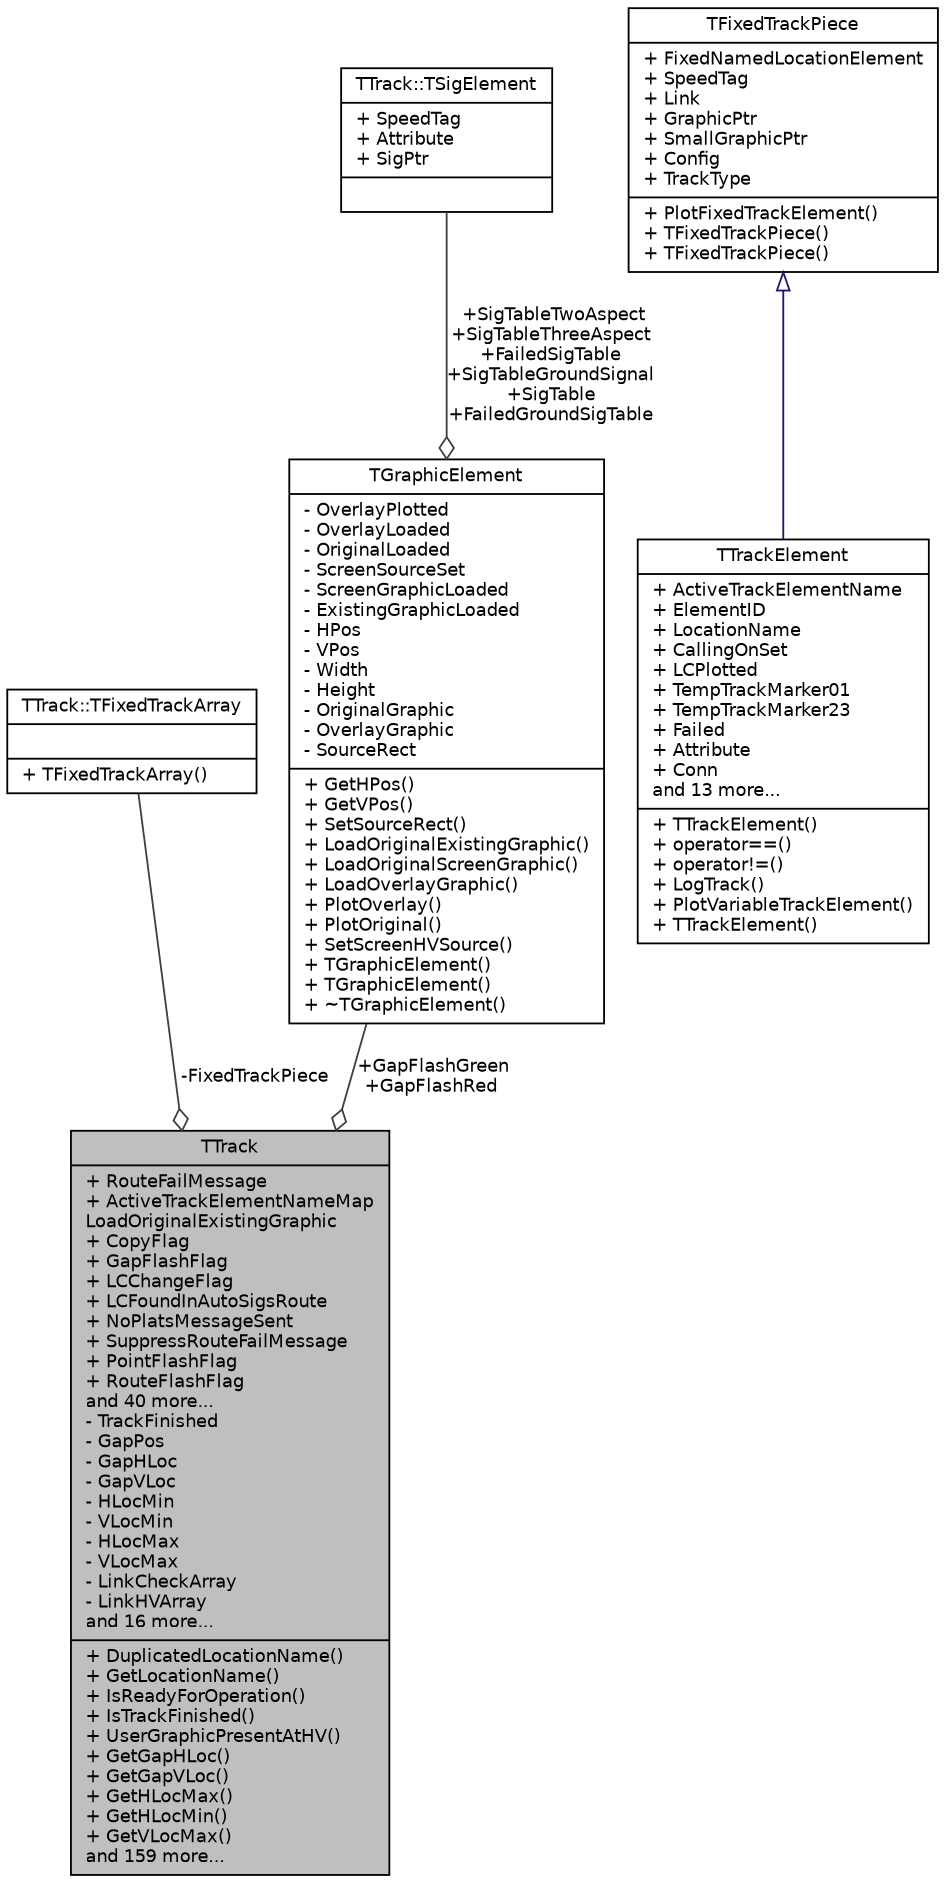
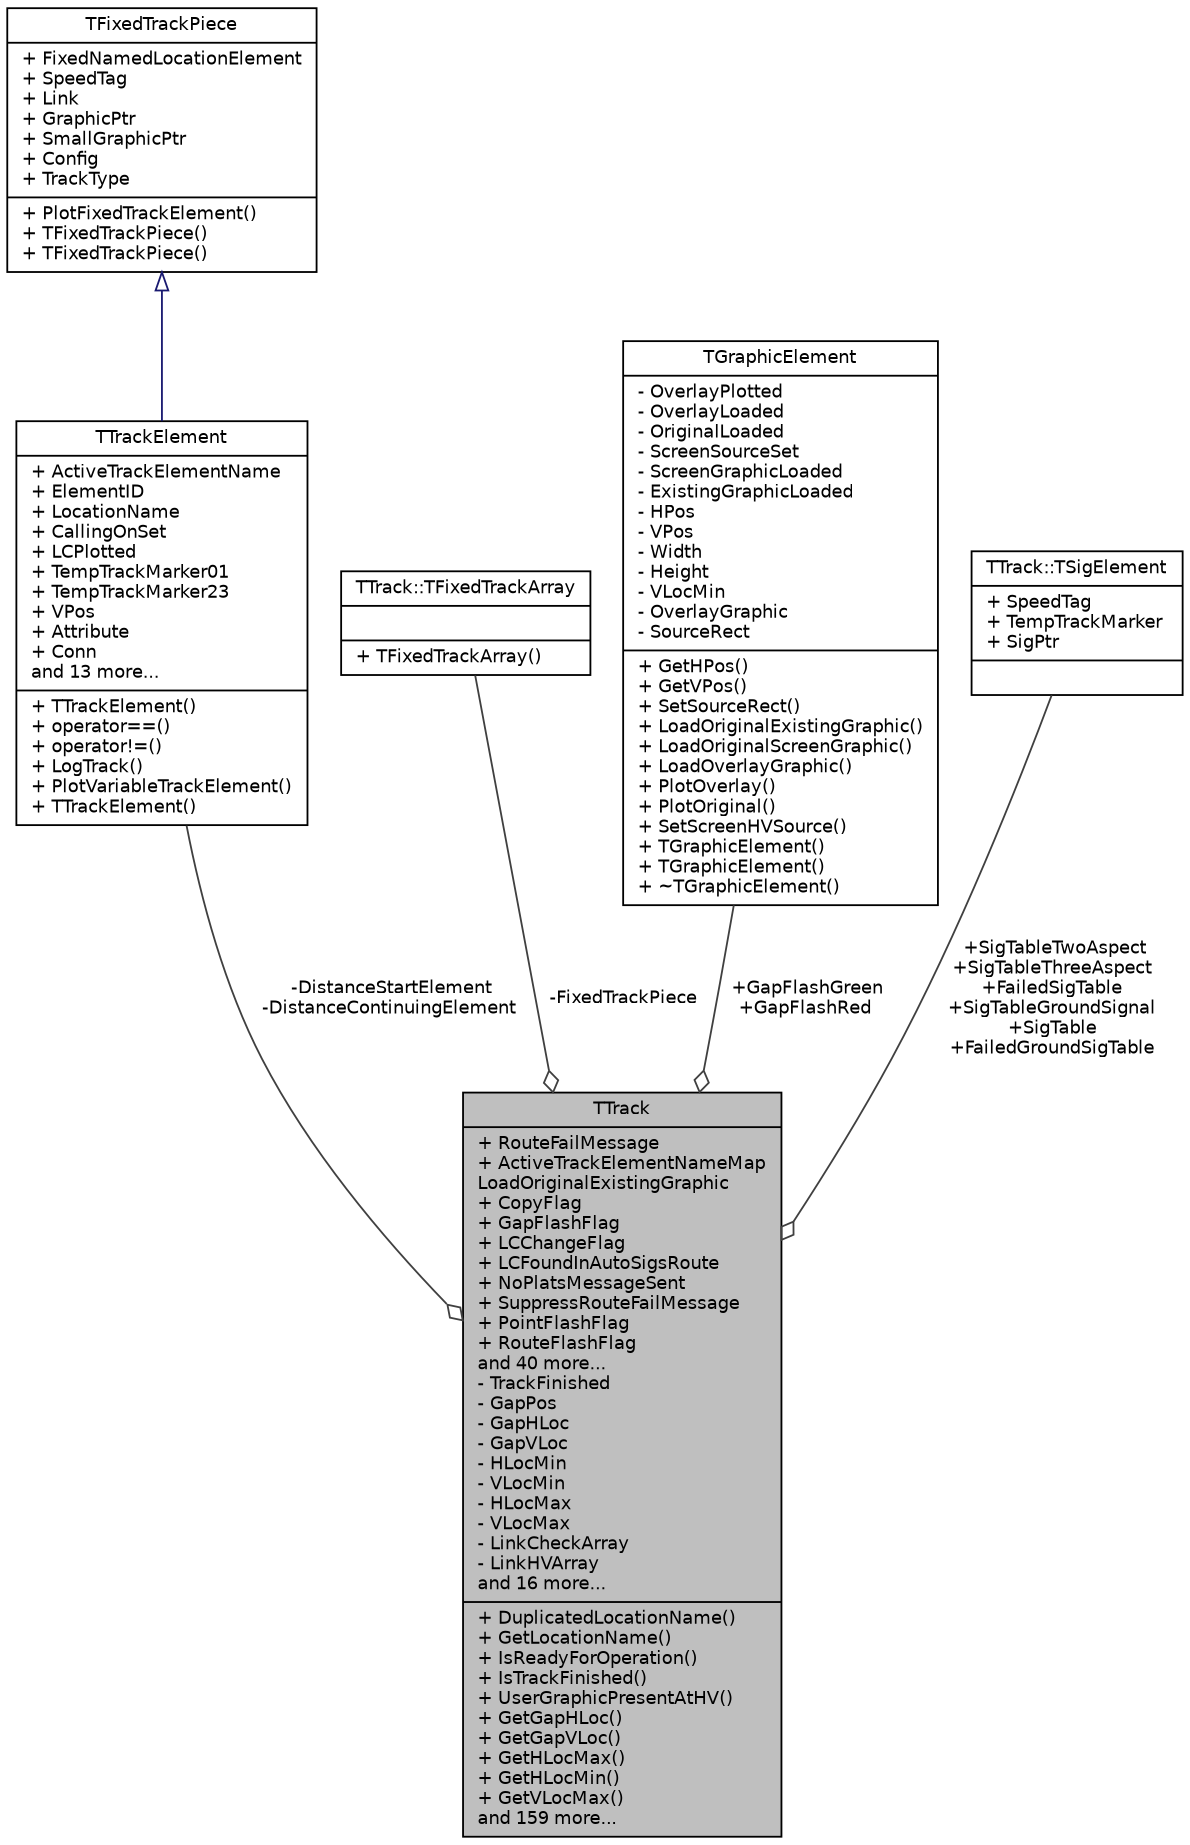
(406, 139) -> (1074, 622)
(447, 325) -> (938, 966)
(379, 710) -> (682, 592)
(689, 731) -> (64, 612)
none -> (277, 1086)
